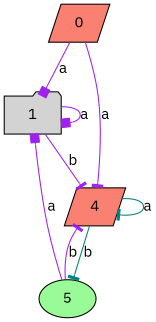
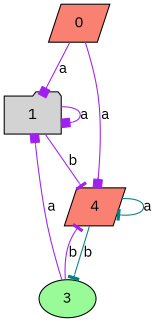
(100, 112) -> (100, 112)
(68, 299) -> (68, 299)
